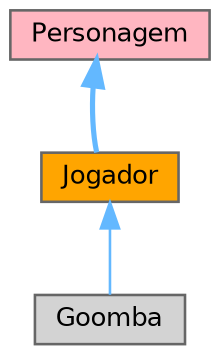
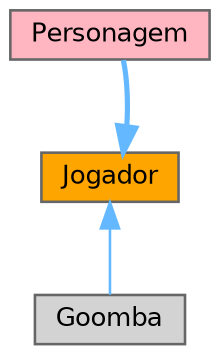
(93, 119) -> (127, 93)
